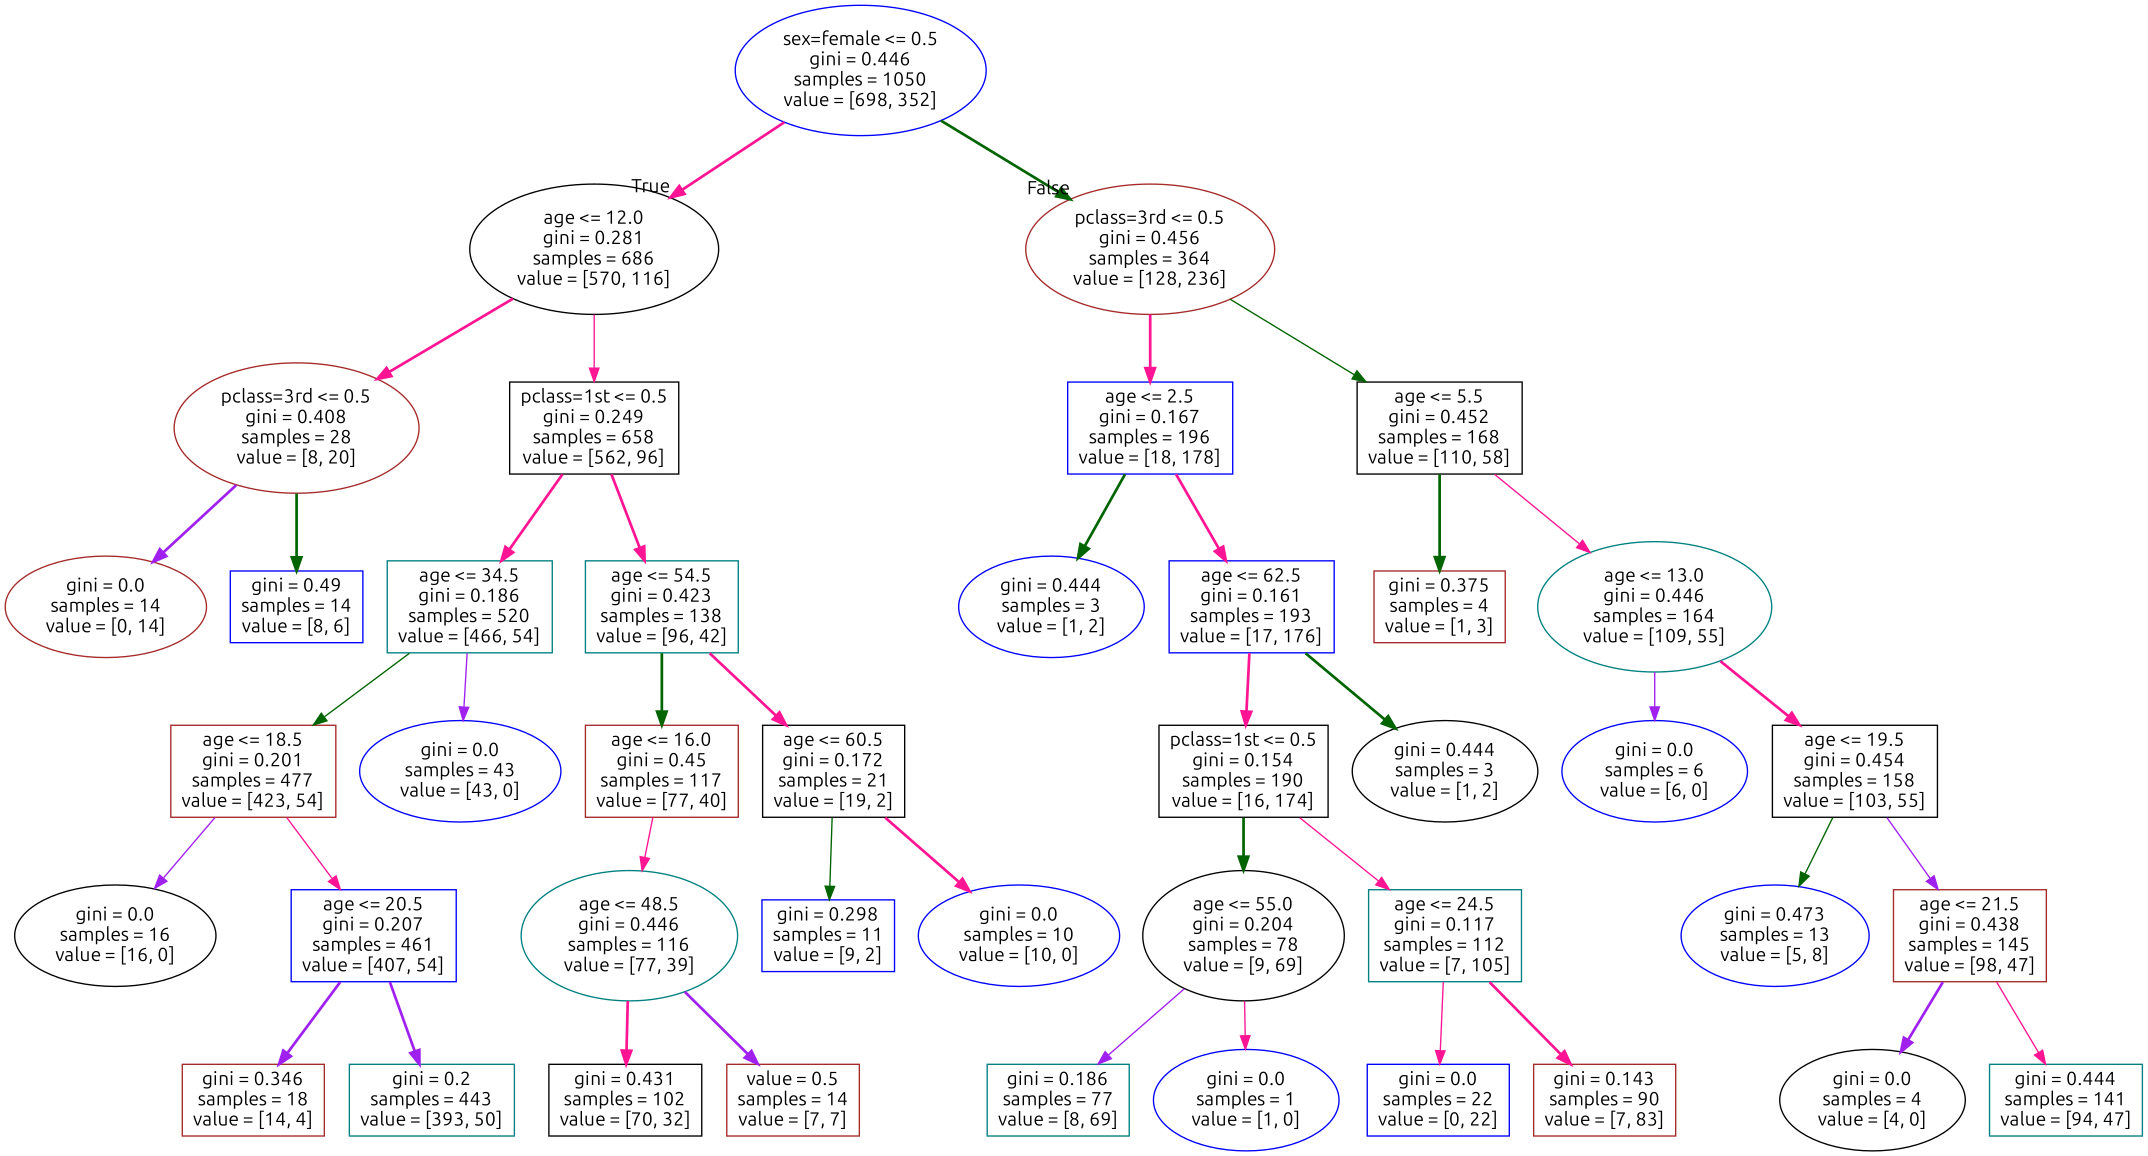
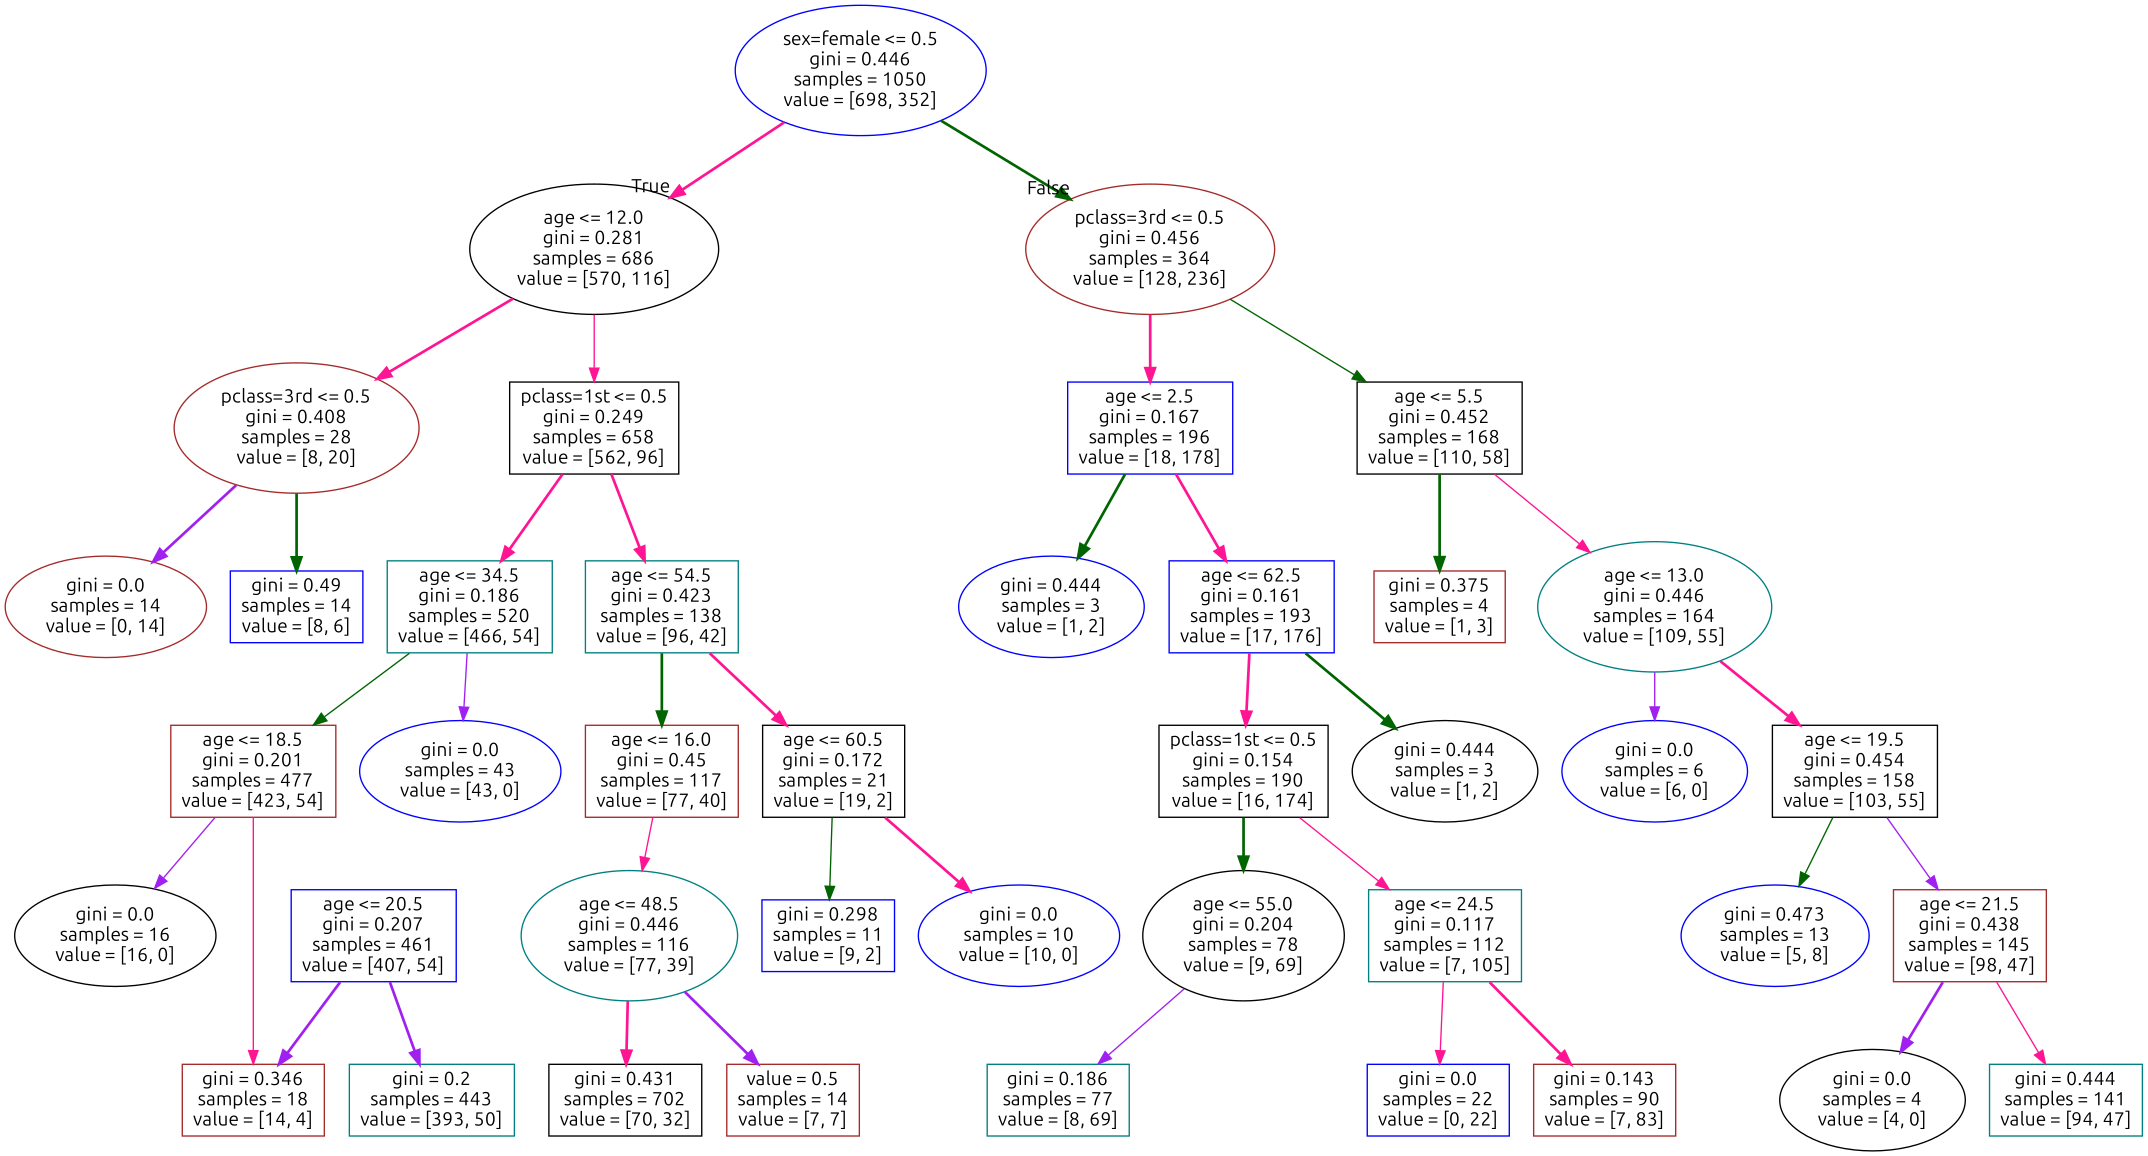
(309, 848) -> (253, 934)
(625, 1100) -> (625, 1100)
(1246, 1100) -> none
